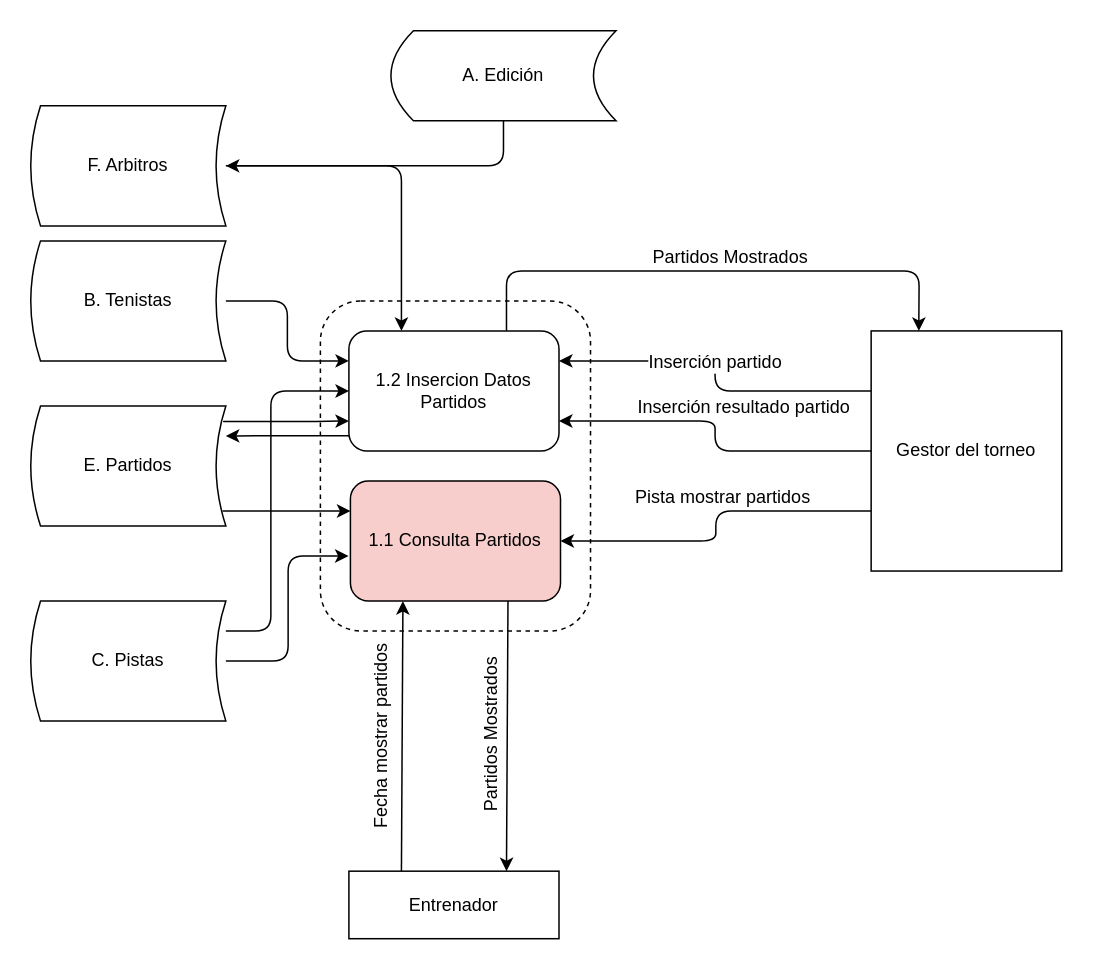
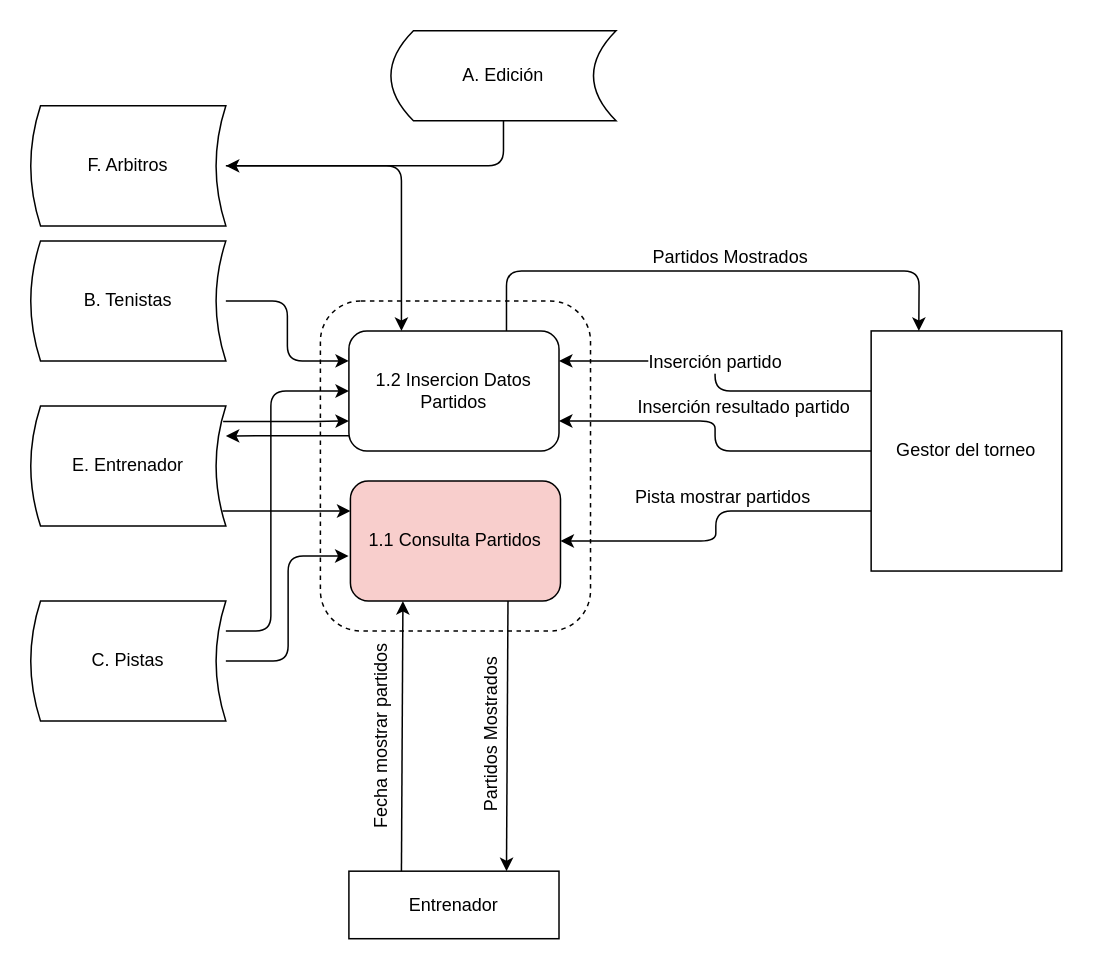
(128, 466) -> (128, 466)
